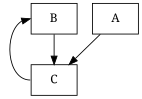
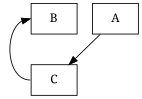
(54, 45) -> none
